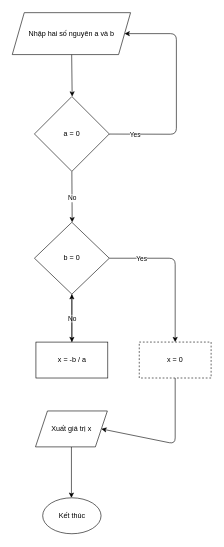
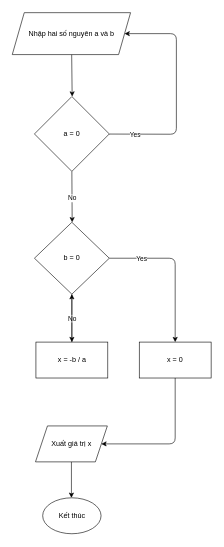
(176, 360) -> (176, 360)
(72, 429) -> (72, 444)
